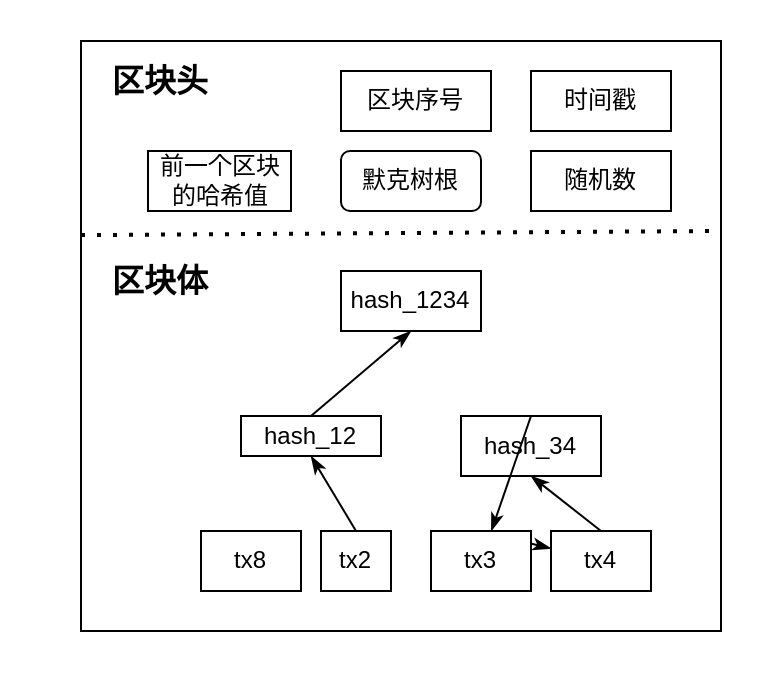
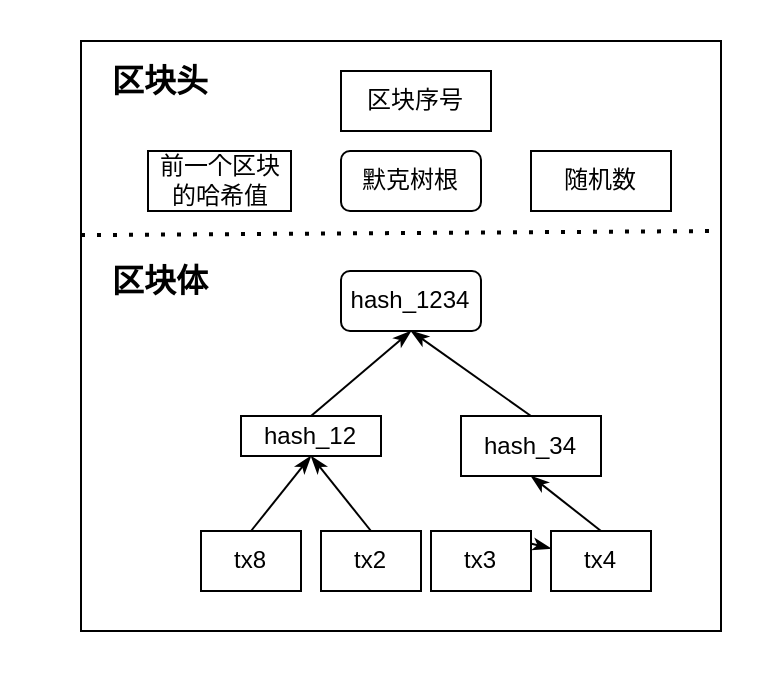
(601, 101) -> none
(411, 301) -> (411, 301)
(513, 467) -> (476, 377)
none -> (277, 499)
(356, 561) -> (371, 561)
